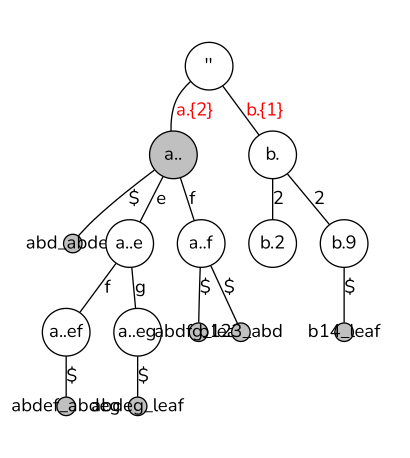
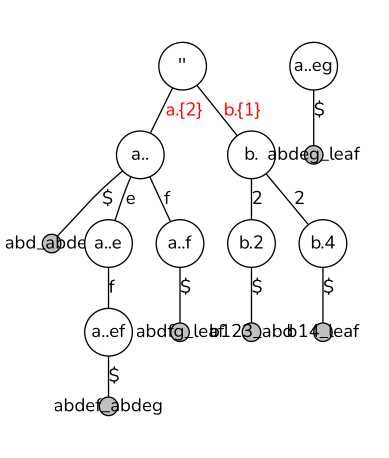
(173, 155) -> (140, 155)
(344, 244) -> (323, 244)
(134, 288) -> none
(224, 295) -> (251, 295)
